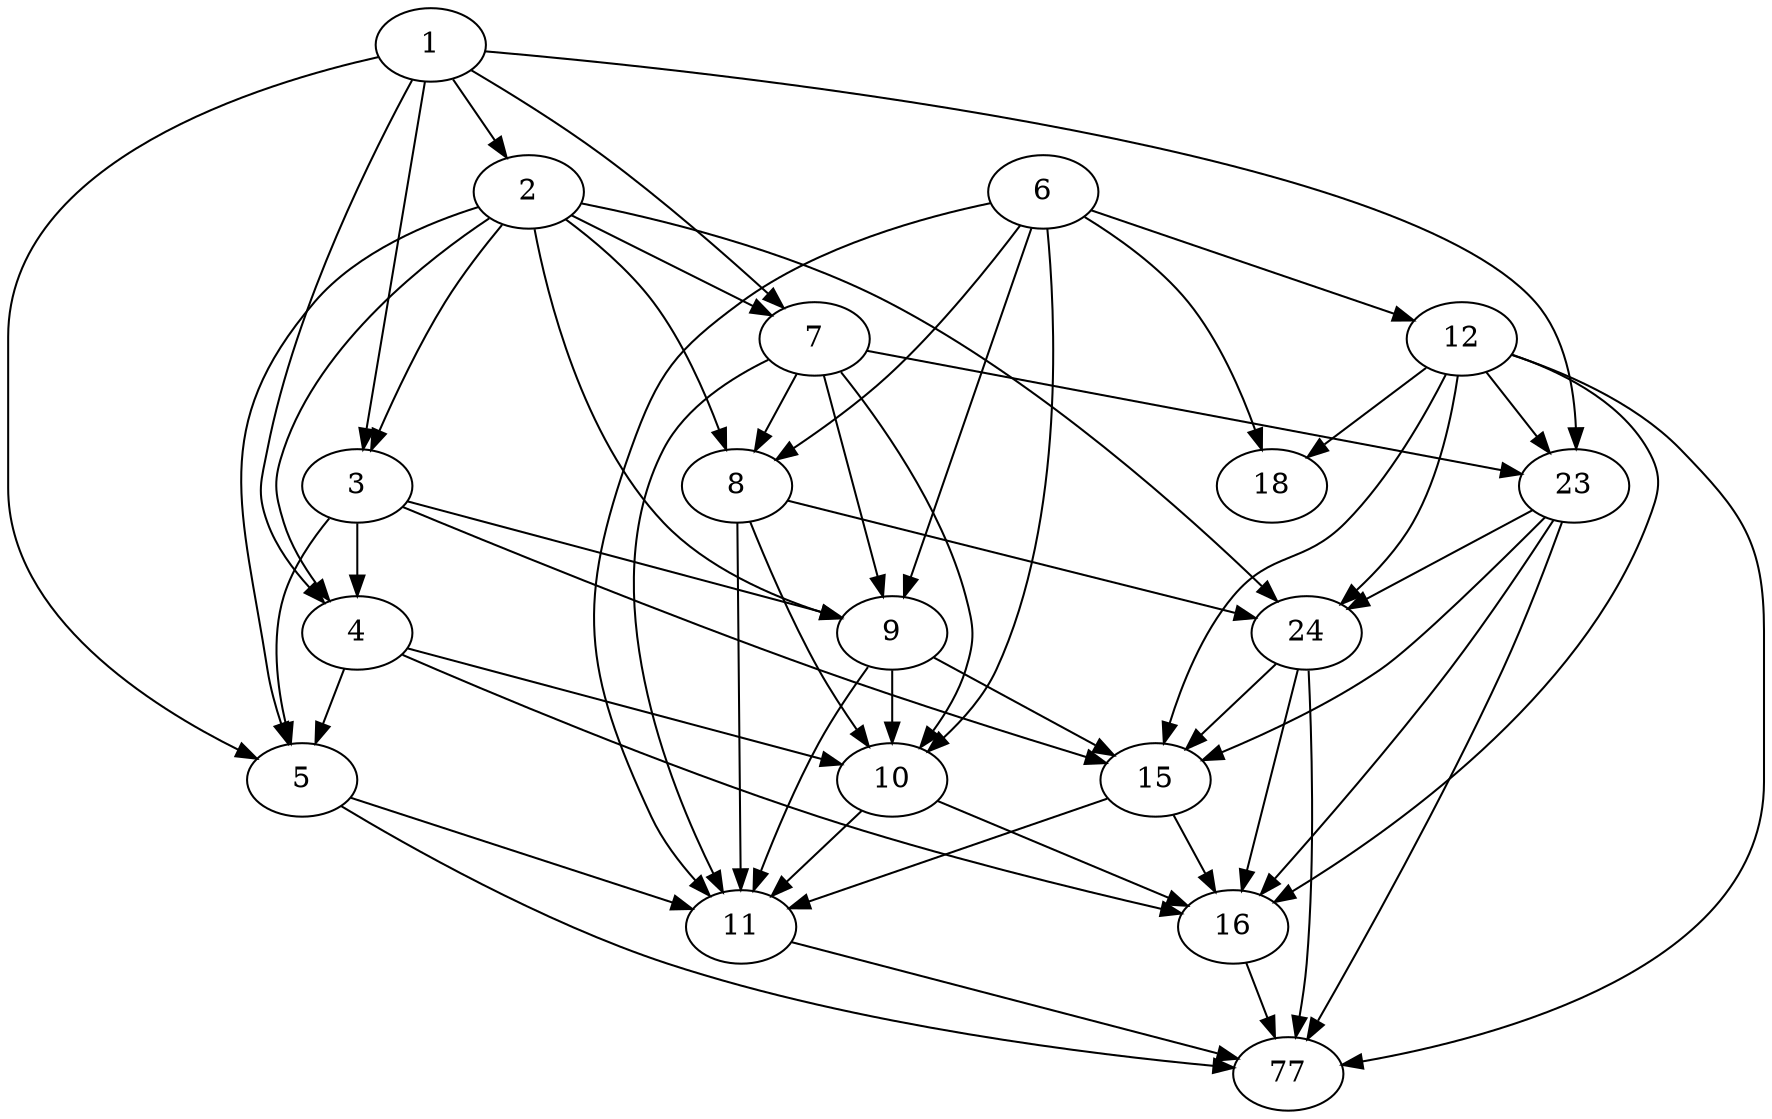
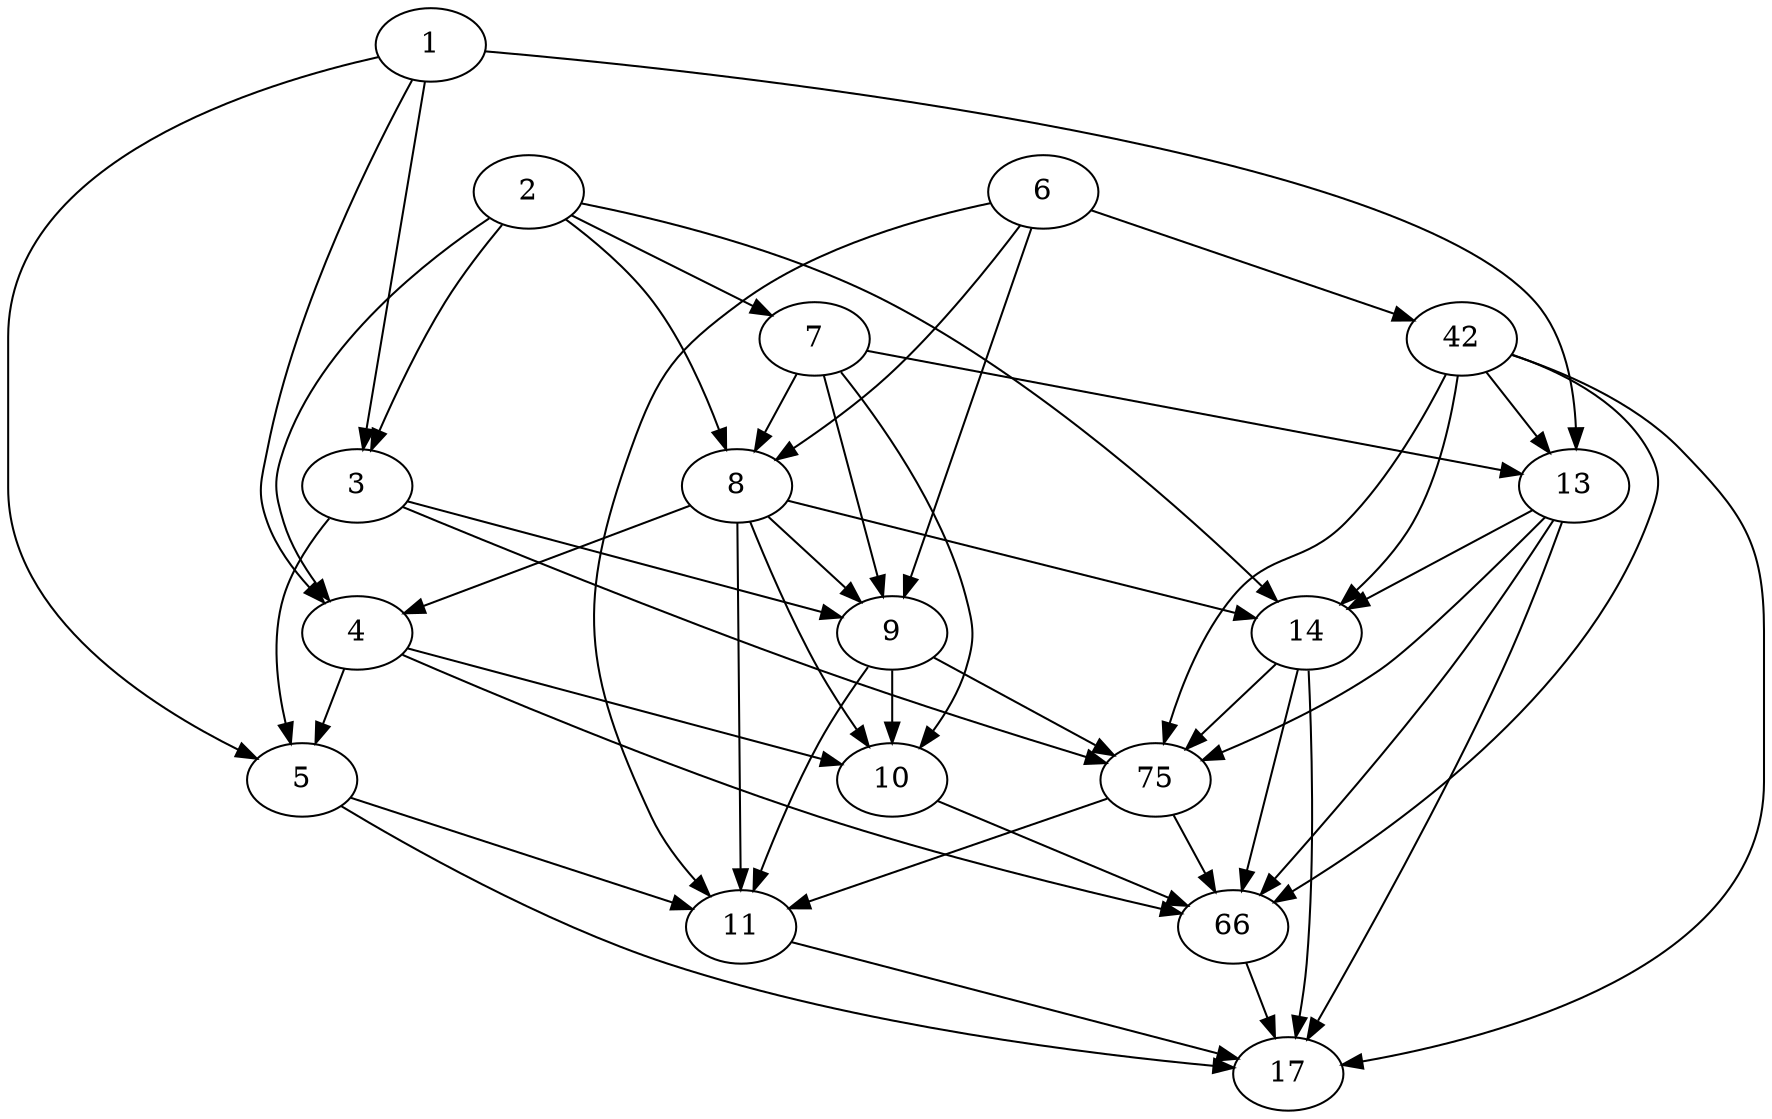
(474, 110) -> none
(626, 173) -> none
(1462, 339) -> (1462, 339)
(252, 411) -> none
(614, 456) -> (807, 552)
(1272, 486) -> none
(1574, 486) -> (1574, 486)
(1044, 496) -> none
(357, 549) -> (556, 556)
(635, 581) -> none
(1307, 633) -> (1307, 633)
(1156, 780) -> (1156, 780)
(824, 846) -> none
(1233, 927) -> (1233, 927)
(1288, 1074) -> (1288, 1074)
